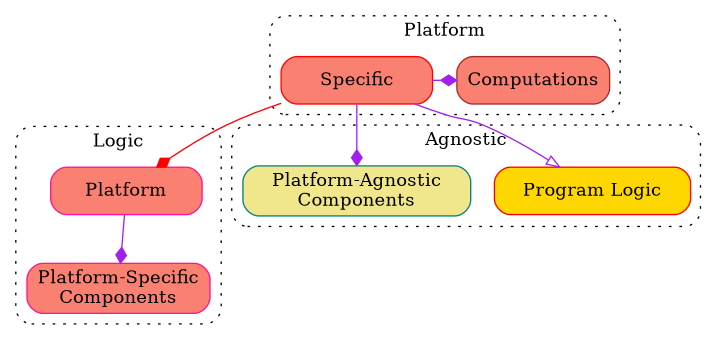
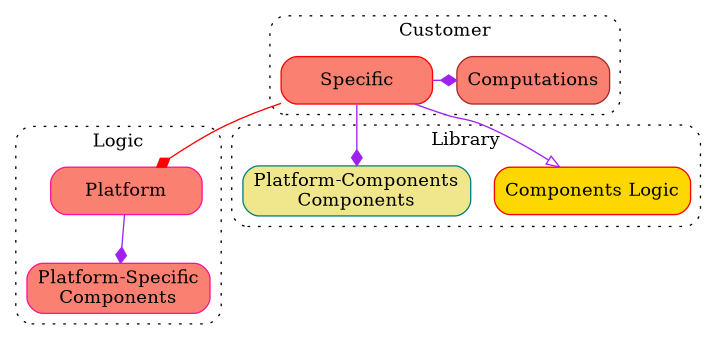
(445, 31) -> (445, 31)
(466, 140) -> (466, 140)
(357, 191) -> (357, 191)
(592, 191) -> (592, 191)
